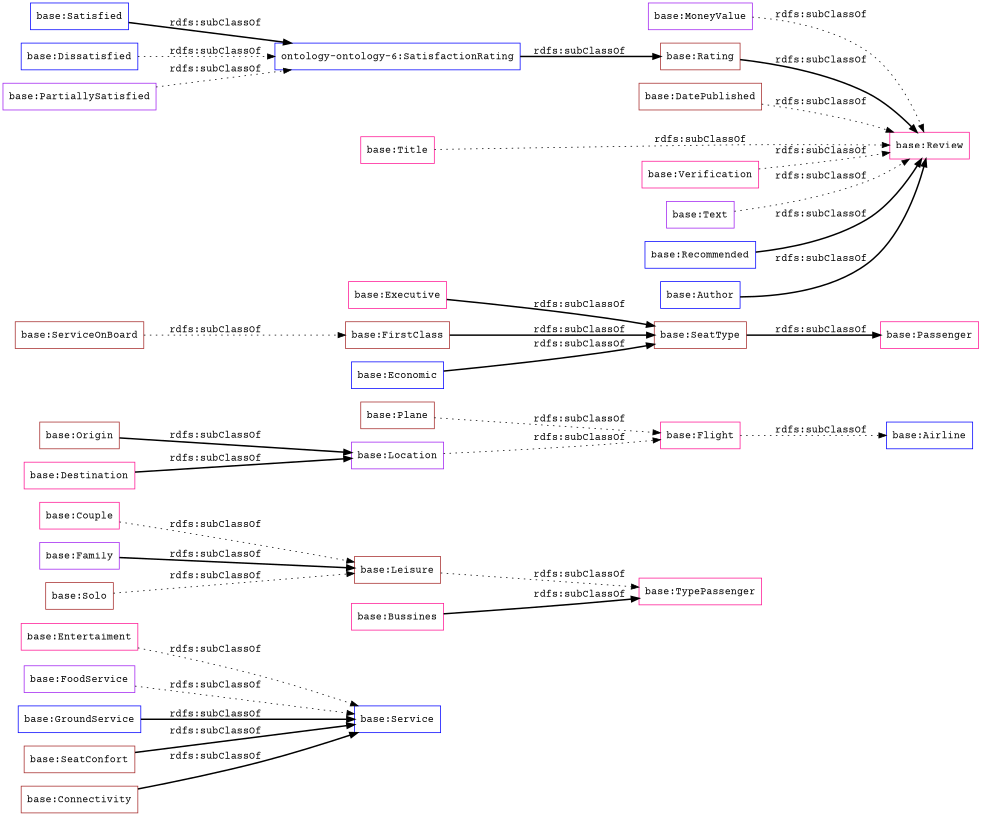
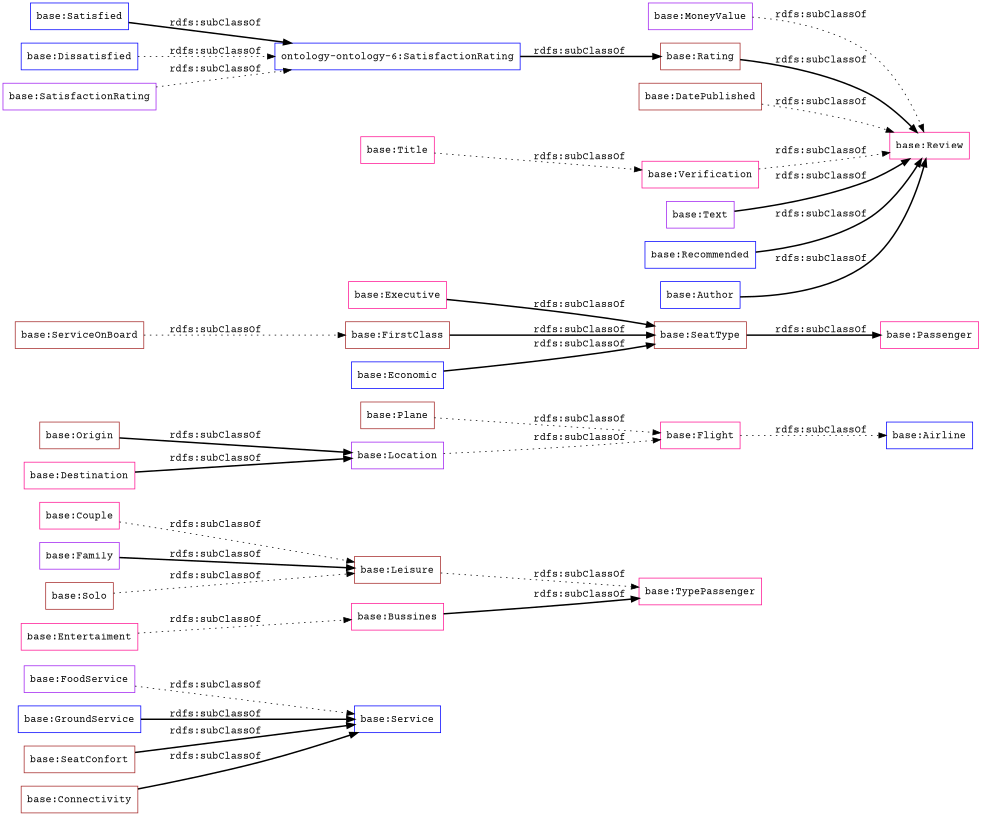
(80, 97) -> (80, 97)
(658, 146) -> (534, 161)
(821, 195) -> (821, 195)
(245, 672) -> (241, 627)
